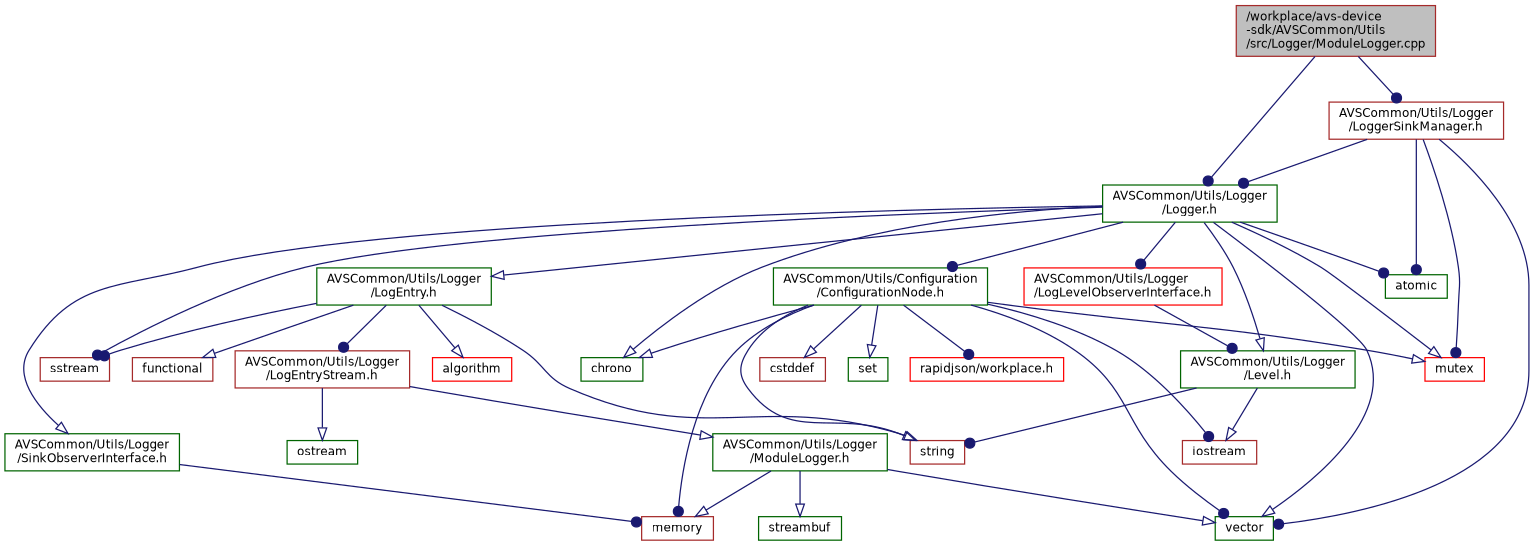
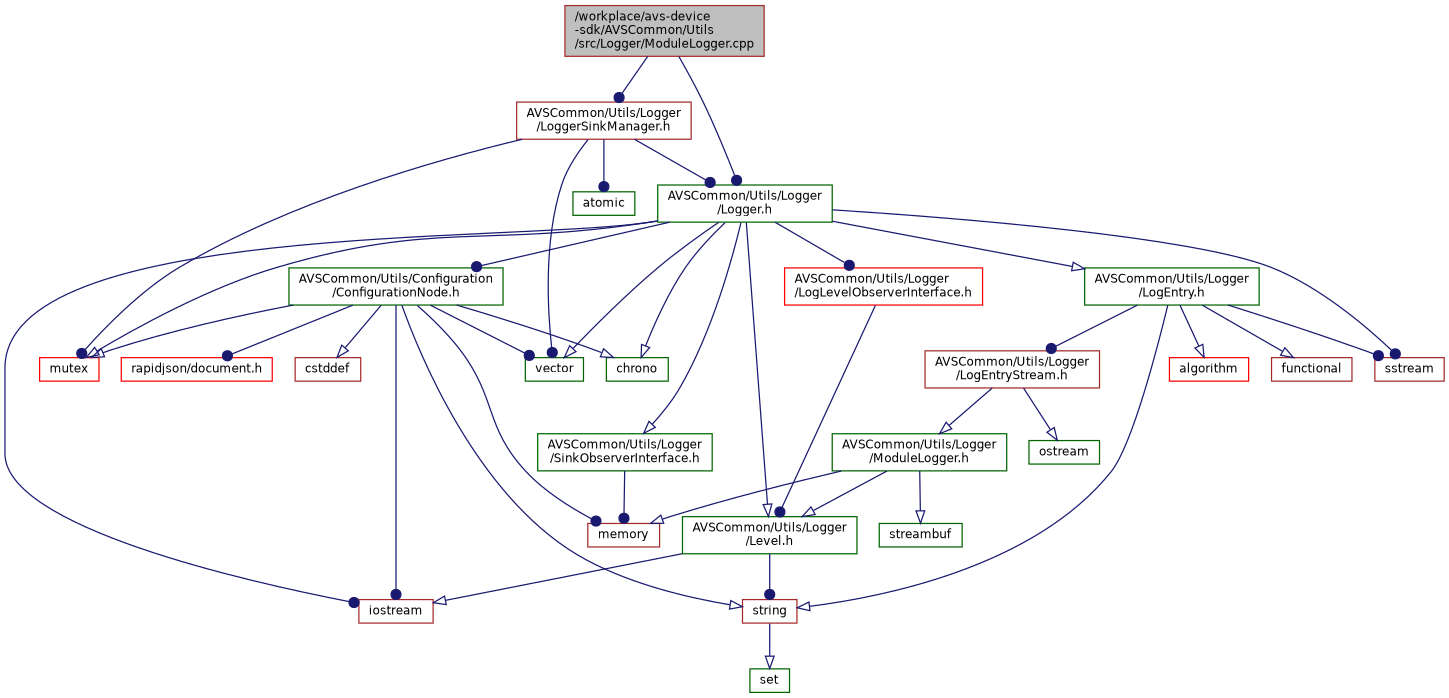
(1310, 246) -> (79, 290)
(875, 325) -> (770, 640)
(987, 369) -> (197, 369)
(1045, 496) -> (850, 491)
